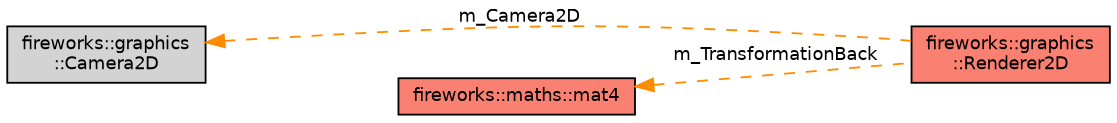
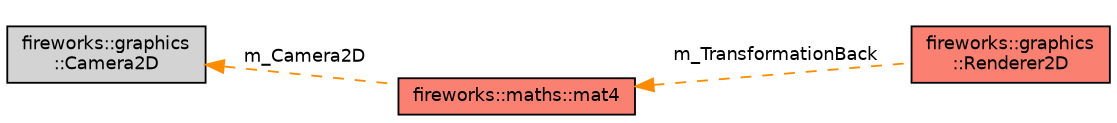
(568, 26) -> (311, 75)
